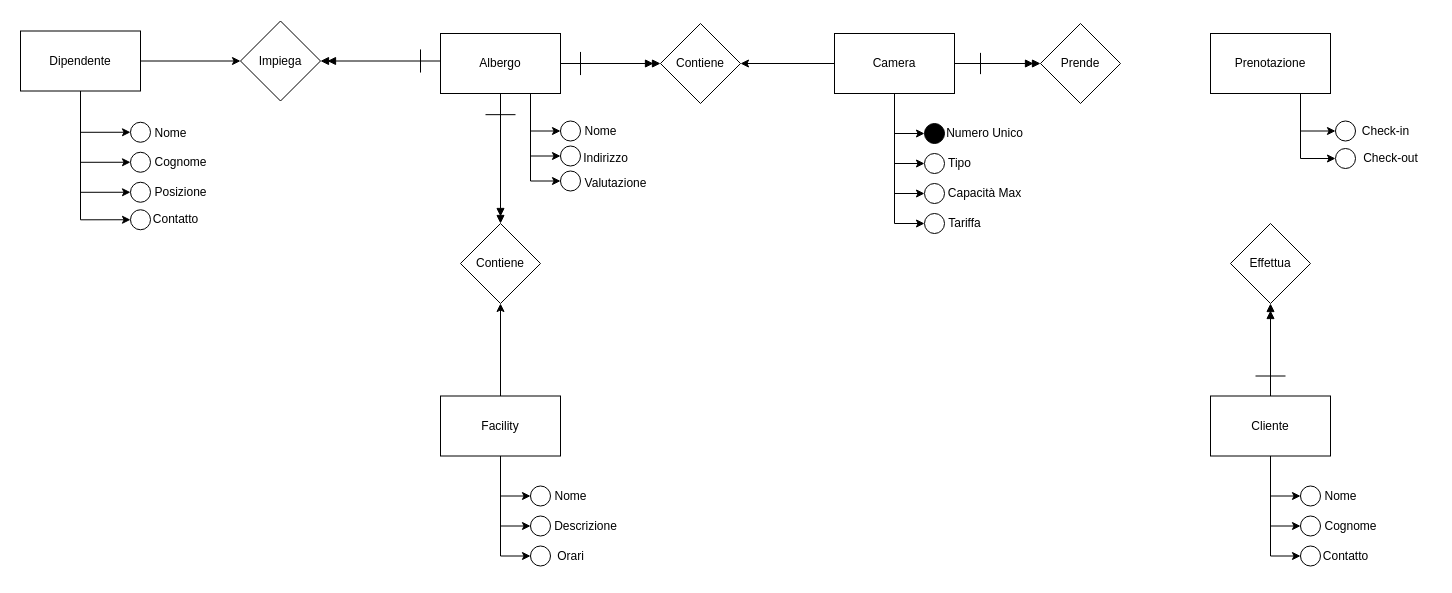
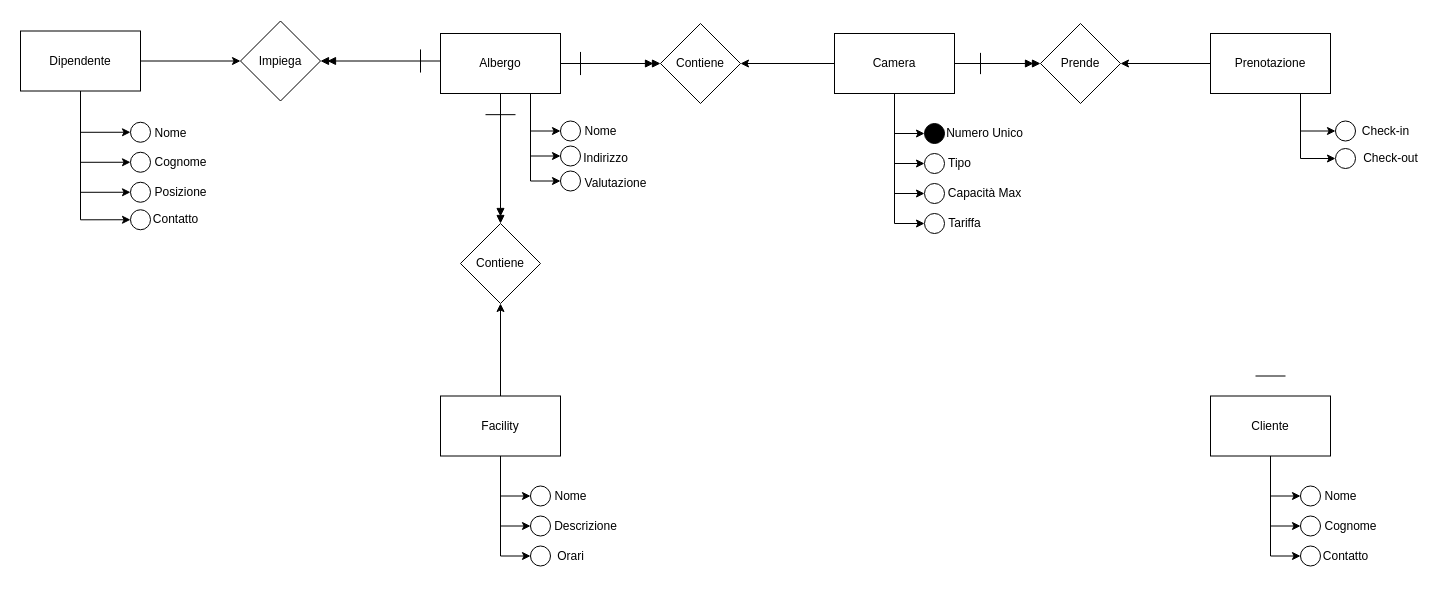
none -> (1169, 64)
(1271, 264) -> none
(1271, 358) -> none
